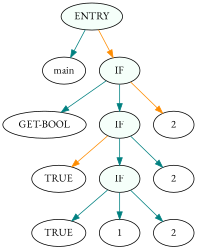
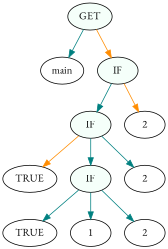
(92, 17) -> (90, 17)
(45, 125) -> none
